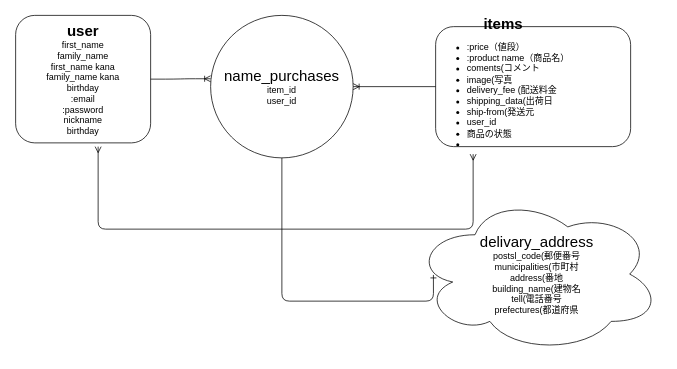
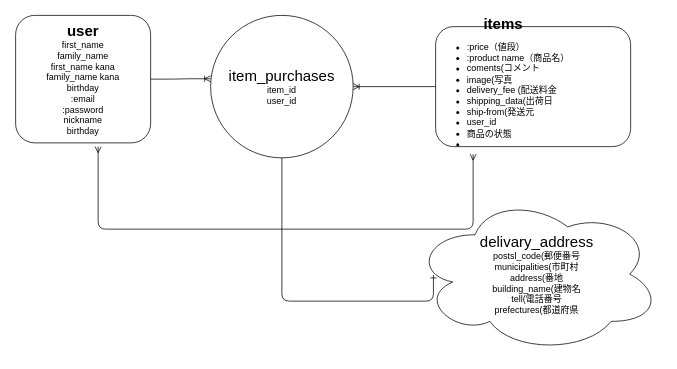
(282, 87) -> (282, 87)
